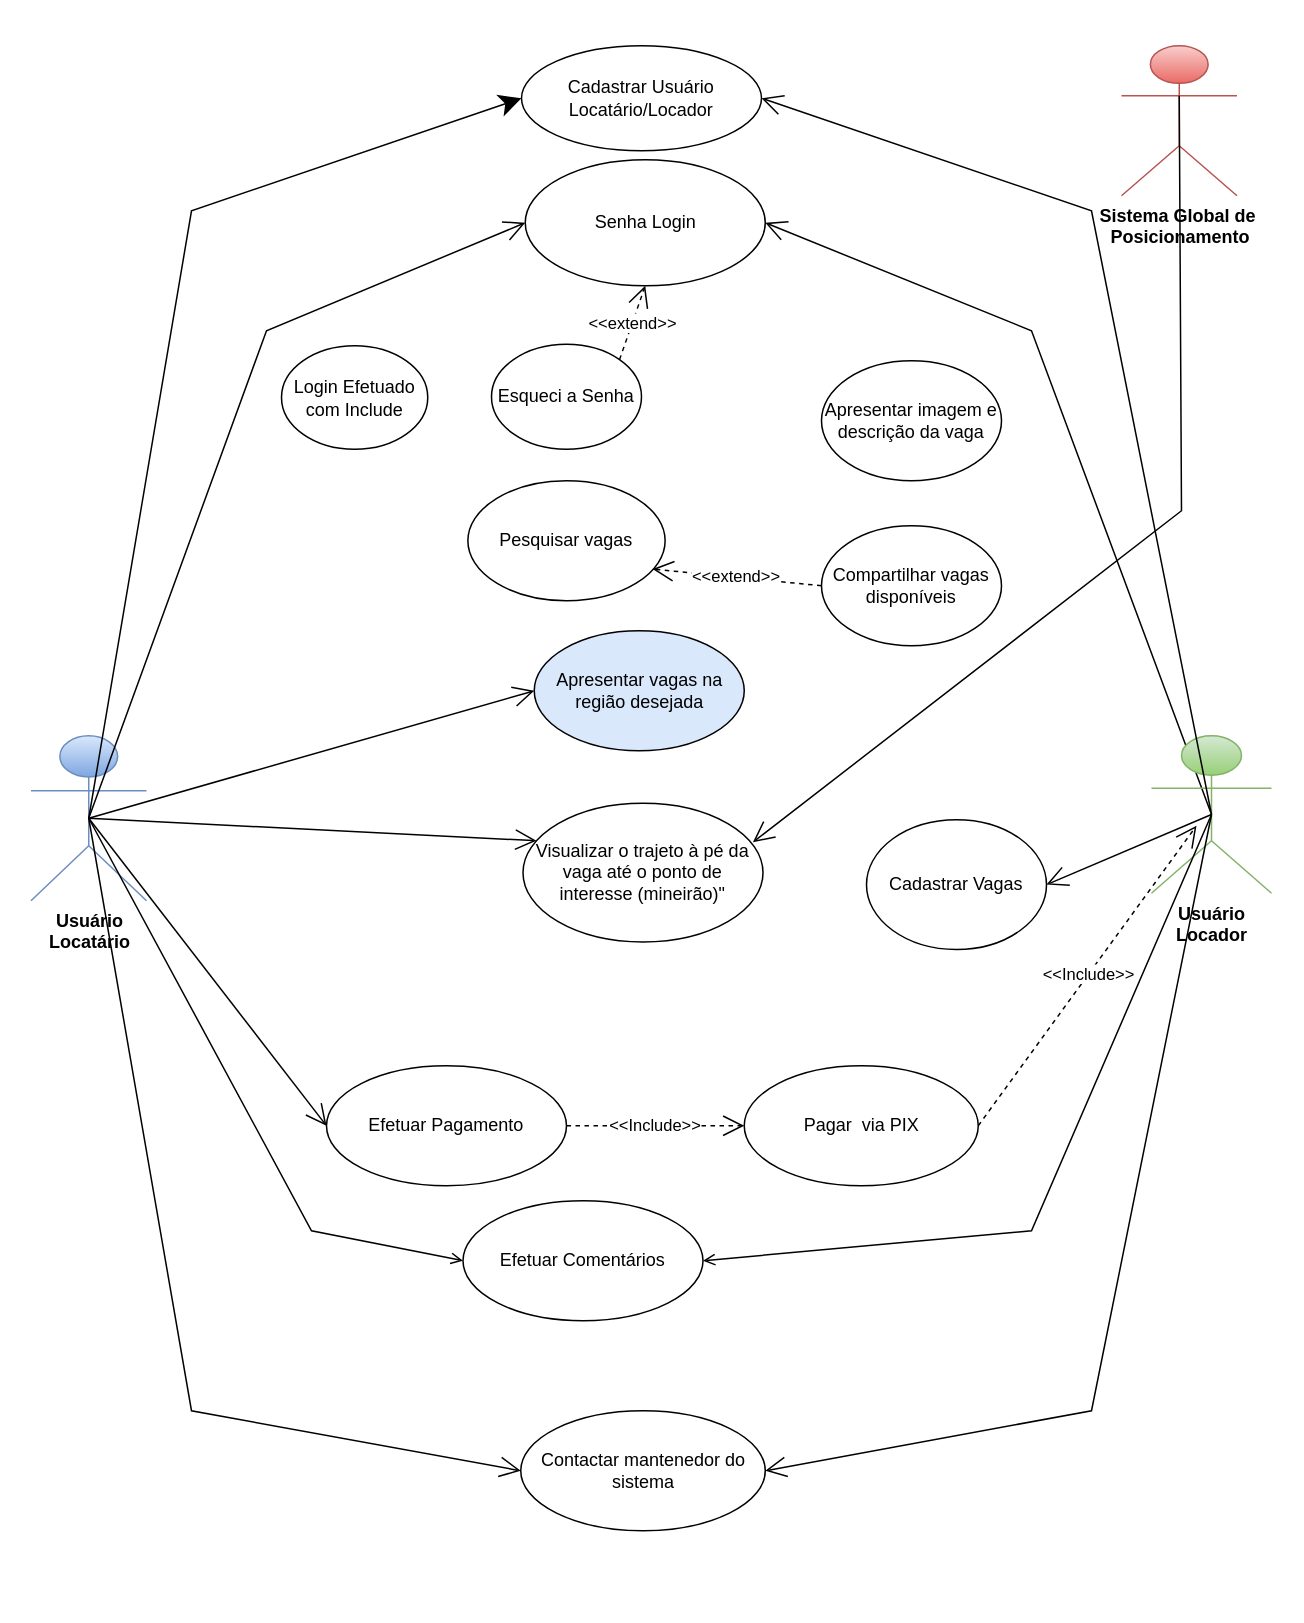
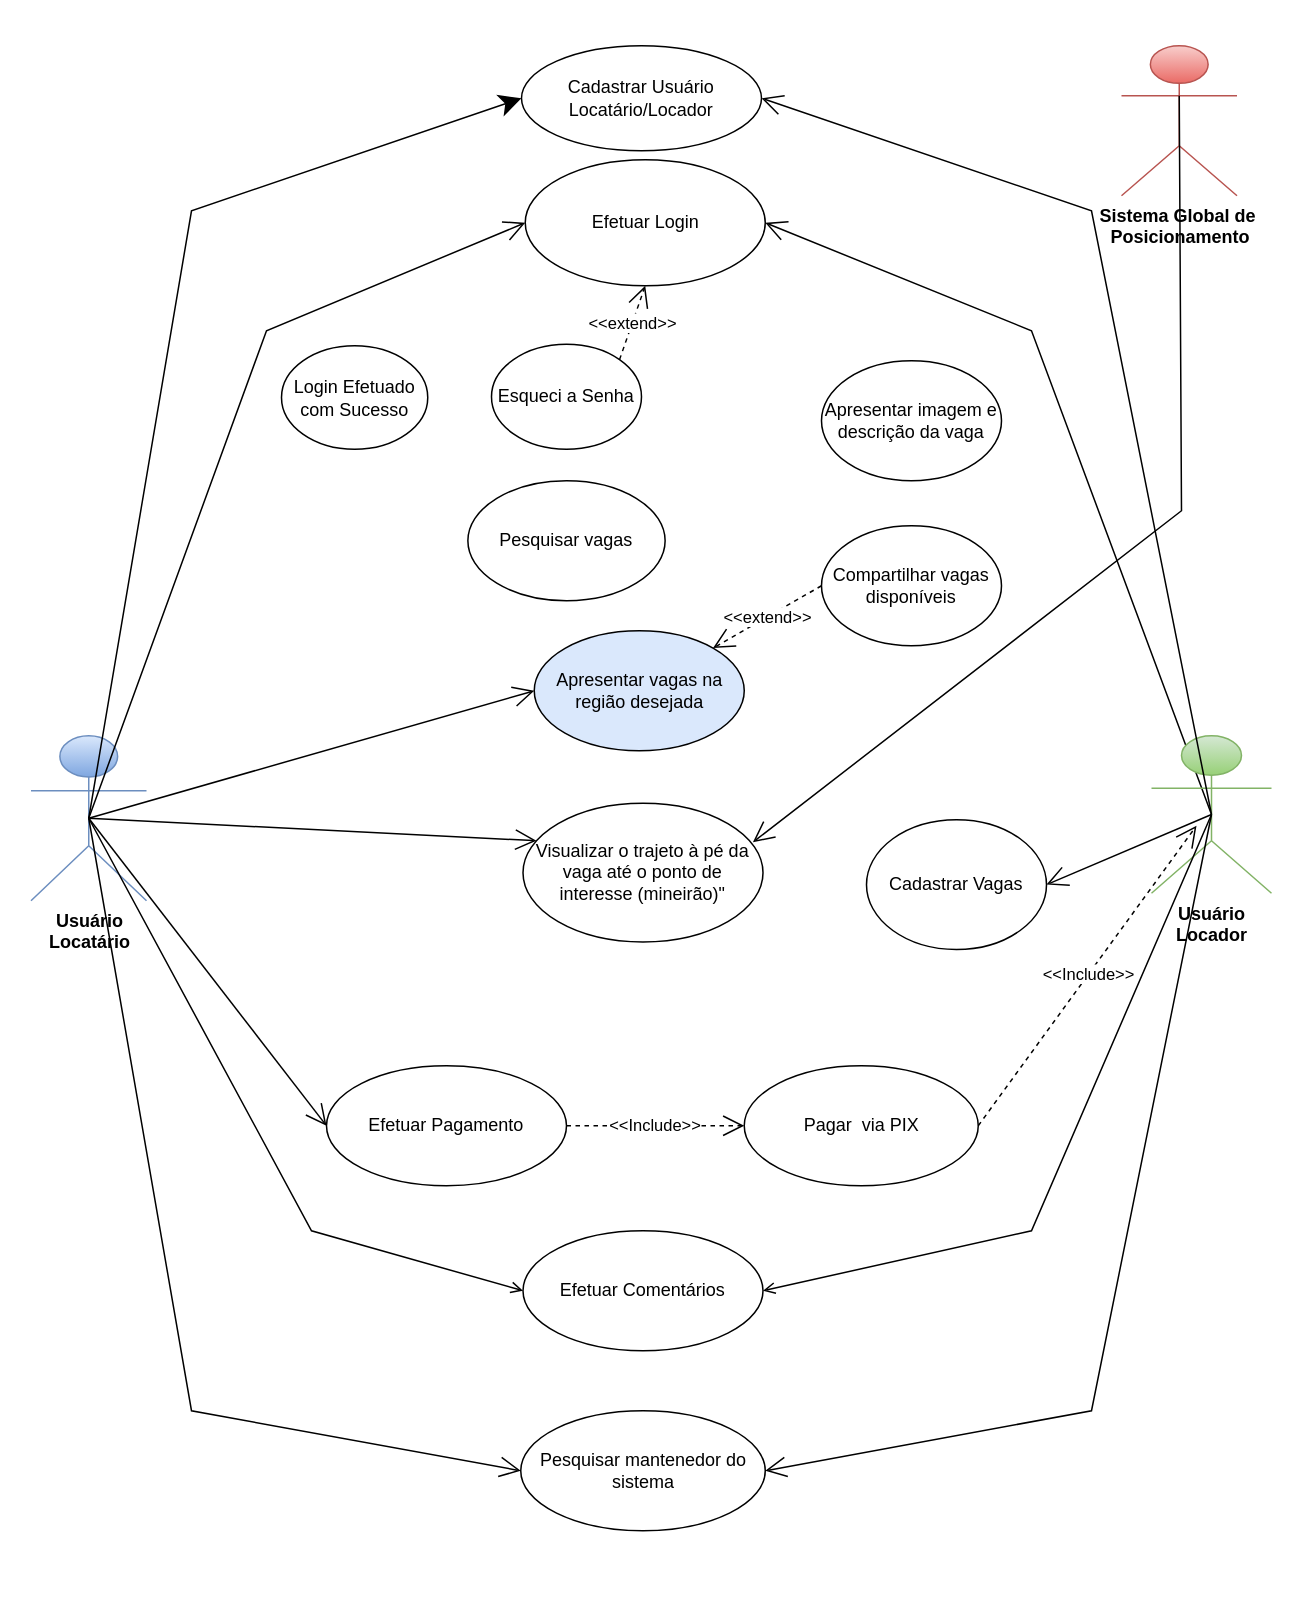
(646, 223) -> (646, 223)
(355, 398) -> (355, 398)
(738, 578) -> (746, 629)
(583, 1261) -> (643, 1291)
(644, 1471) -> (644, 1471)
